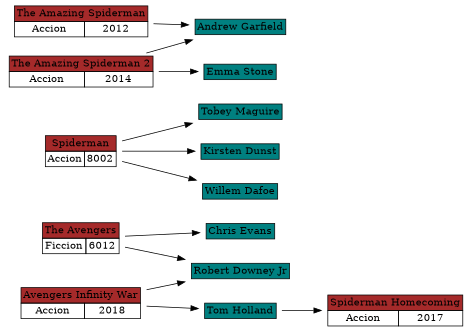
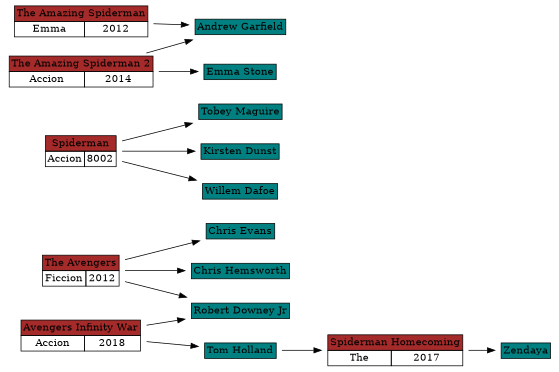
(49, 29) -> (49, 29)
(103, 246) -> (103, 278)
none -> (240, 271)
(363, 318) -> (360, 358)
none -> (525, 350)
